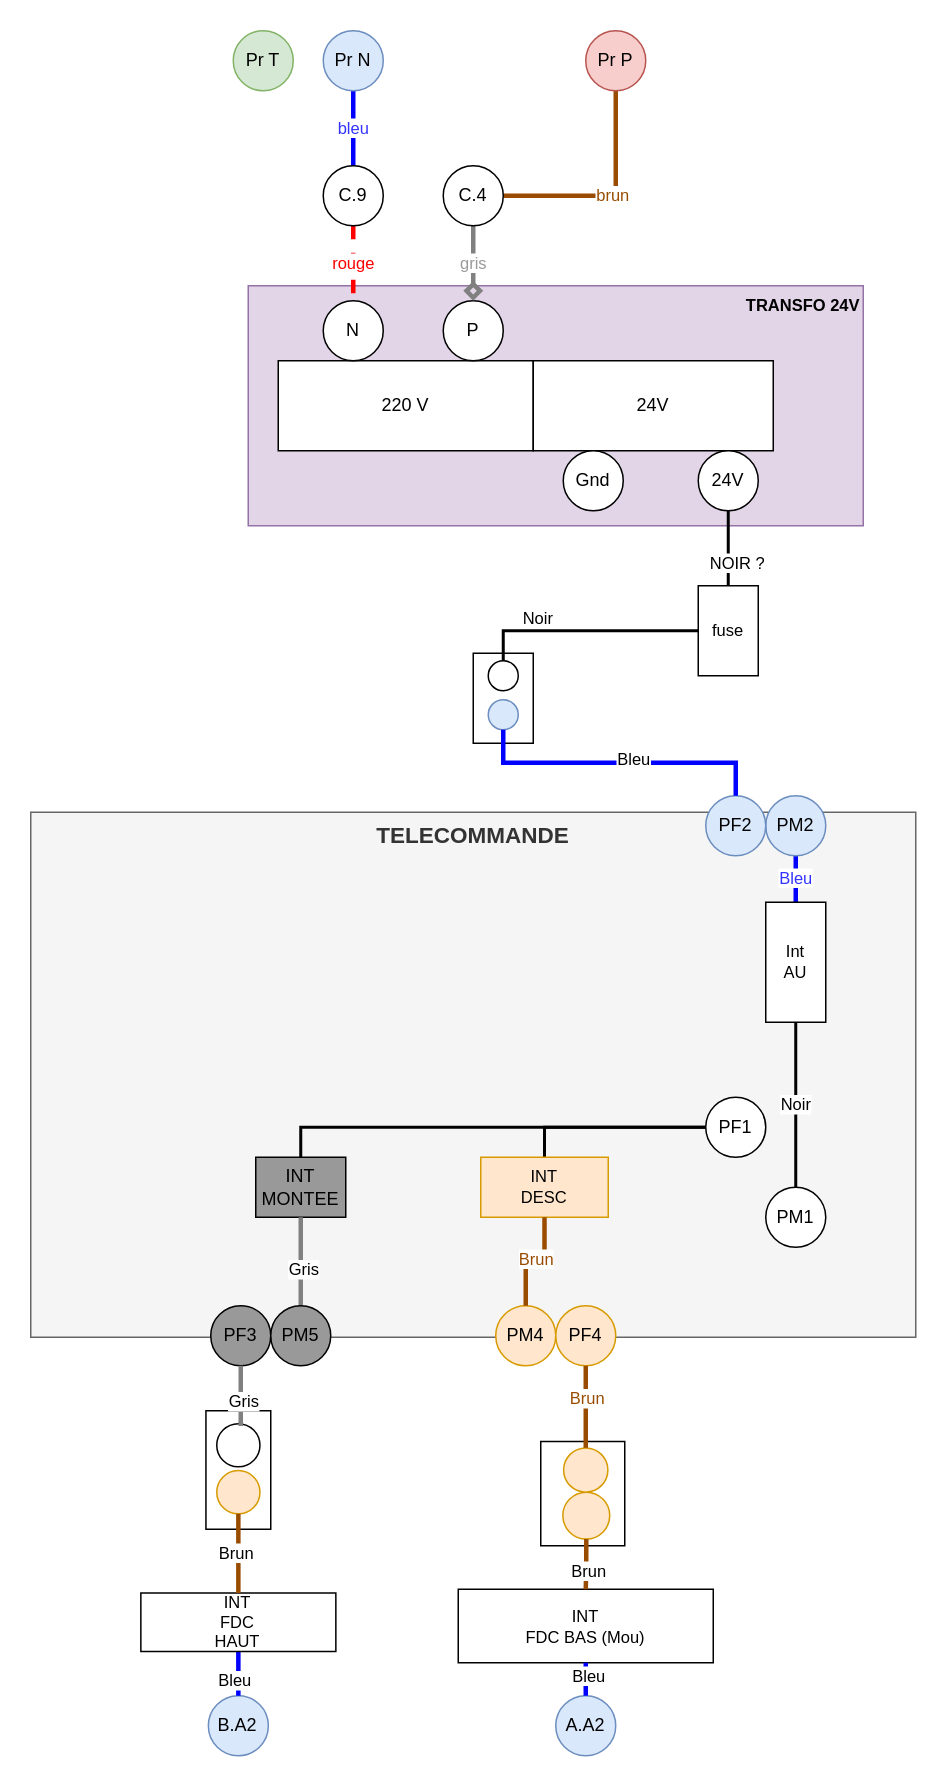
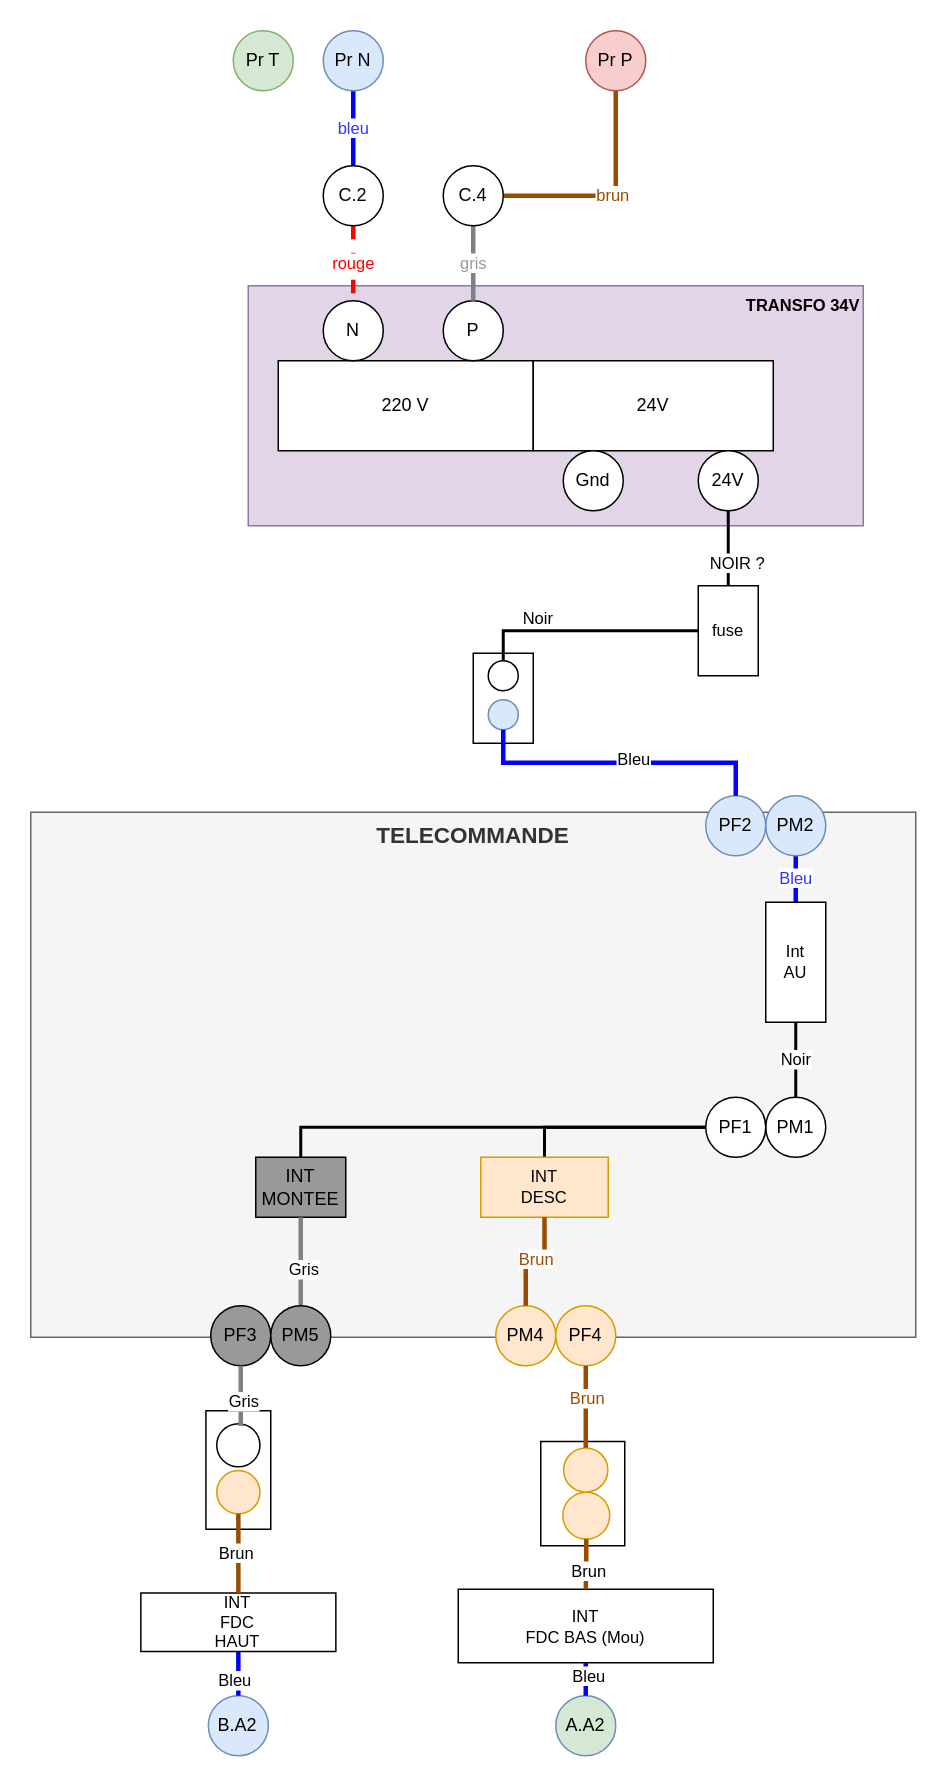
(353, 196) -> (353, 196)
(473, 282) -> (473, 291)
(812, 306) -> (812, 306)
(796, 1217) -> (796, 1127)
(586, 1726) -> (586, 1726)
